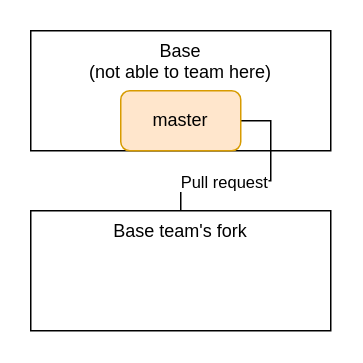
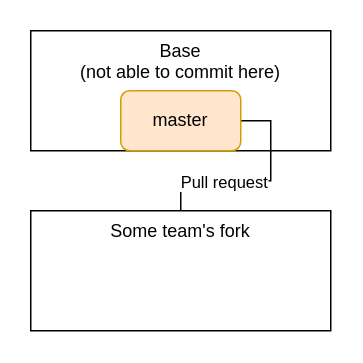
(181, 63) -> (181, 63)
(181, 232) -> (181, 232)
